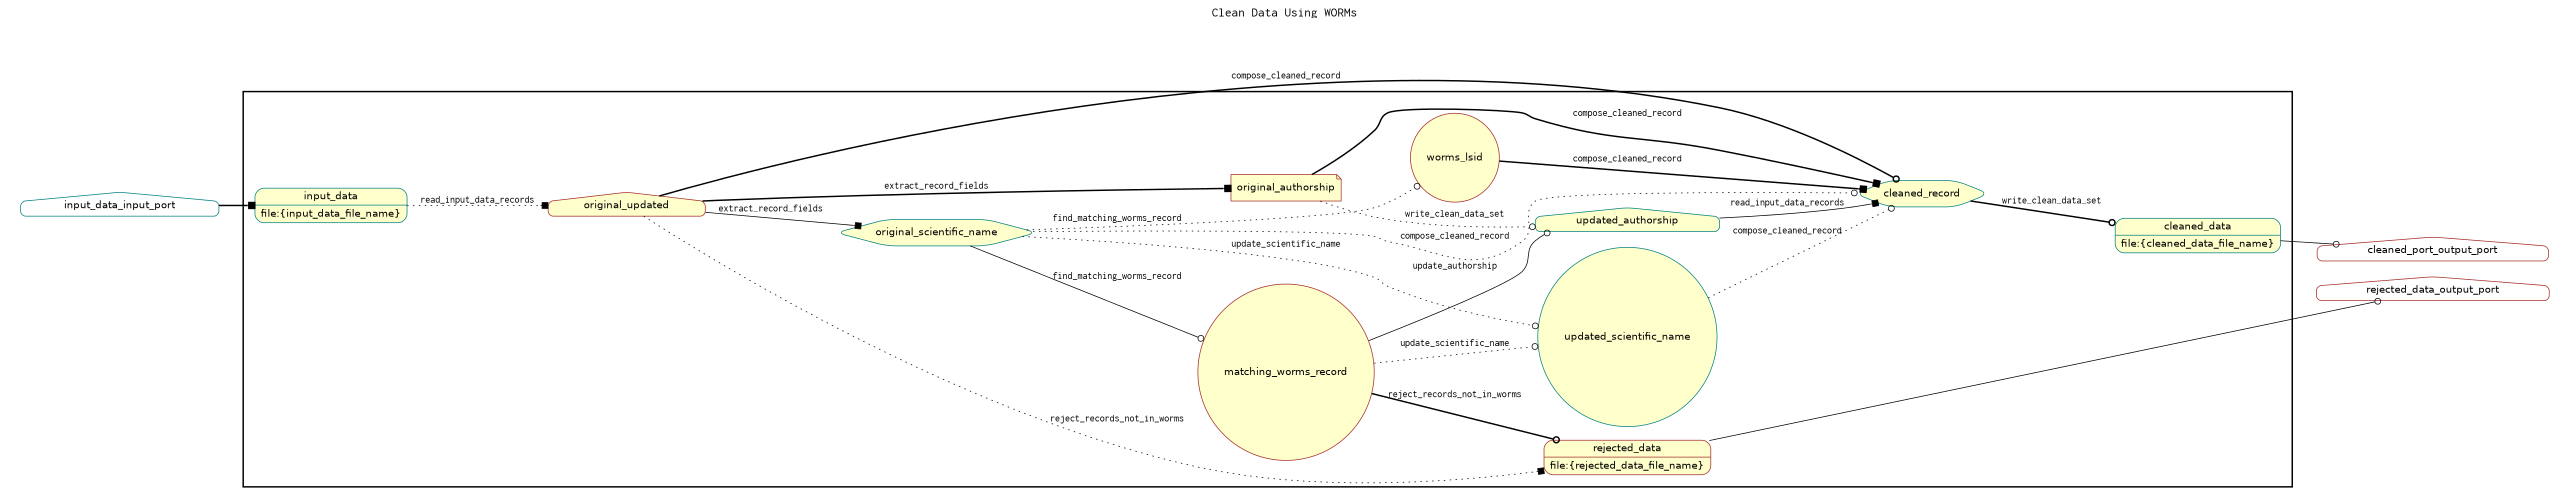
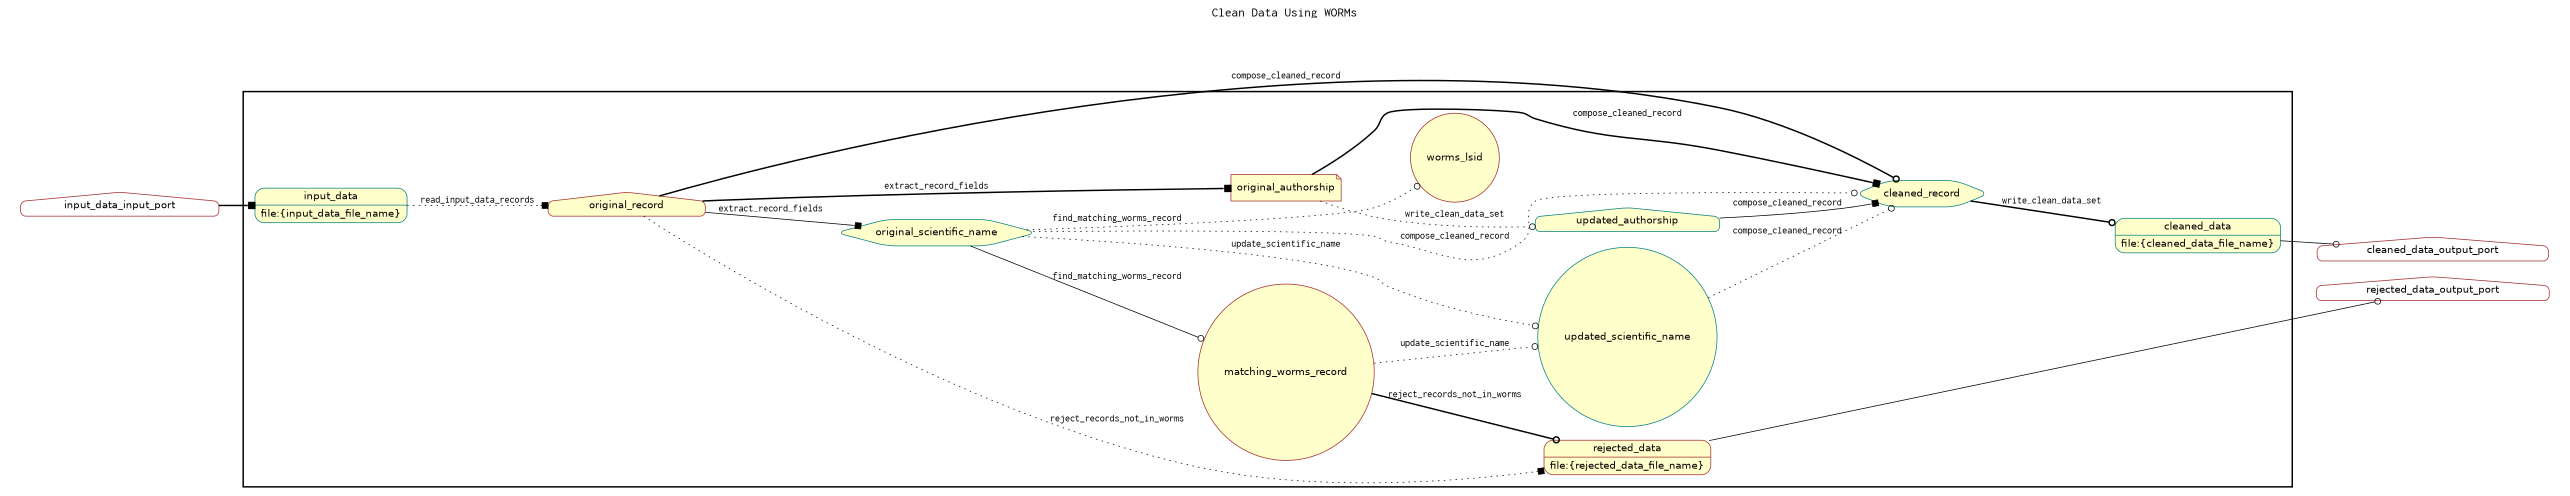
(1679, 175) -> none
(1787, 203) -> (1787, 203)
(120, 205) -> (120, 205)
(627, 205) -> (627, 205)
(2433, 250) -> (2433, 250)
(1468, 300) -> none
